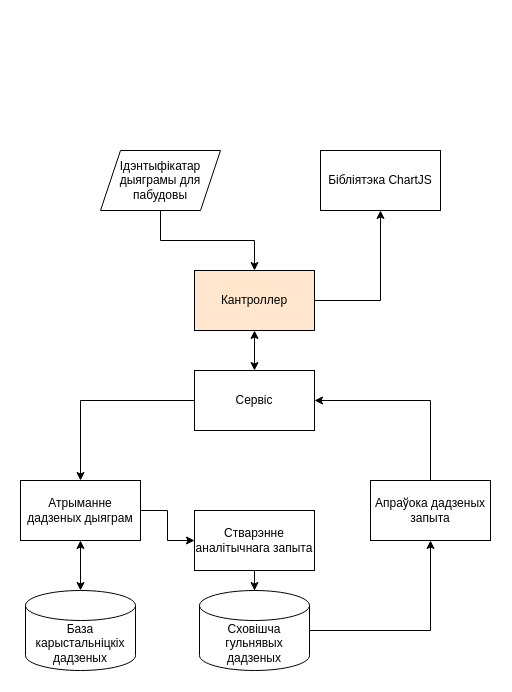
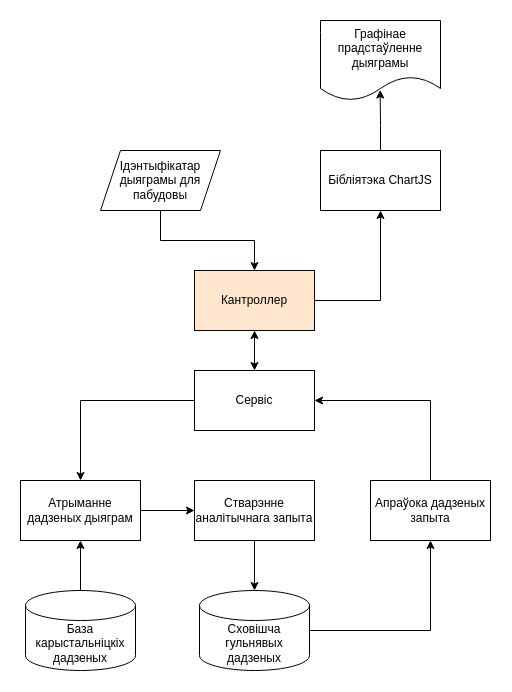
none -> (381, 61)
none -> (380, 123)
(255, 541) -> (255, 511)
(81, 582) -> (81, 585)
